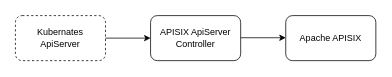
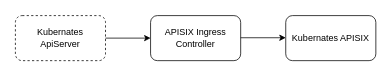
(195, 38) -> (195, 38)
(330, 38) -> (330, 38)
